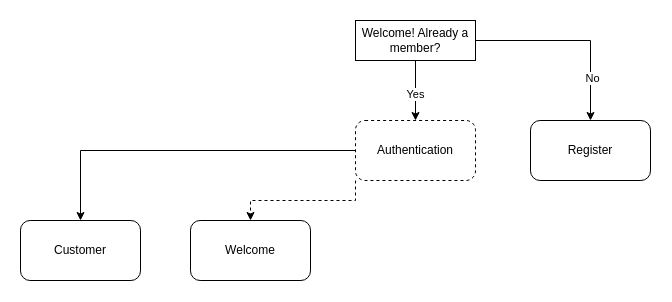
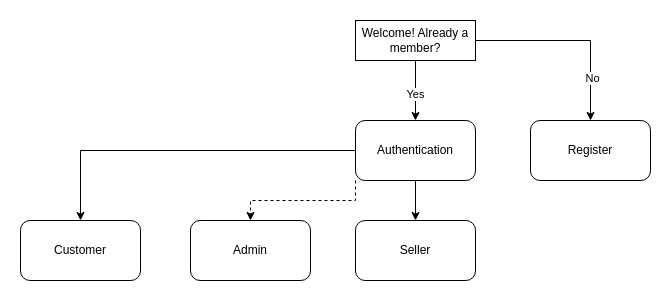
(416, 151) -> (416, 151)
none -> (416, 197)
(251, 251) -> (251, 251)
none -> (416, 251)
